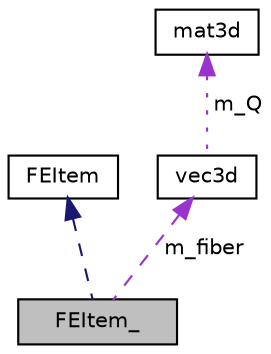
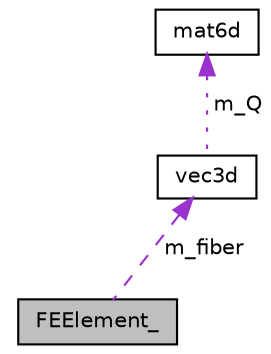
(207, 32) -> (207, 32)
(63, 177) -> none
(98, 322) -> (98, 322)
